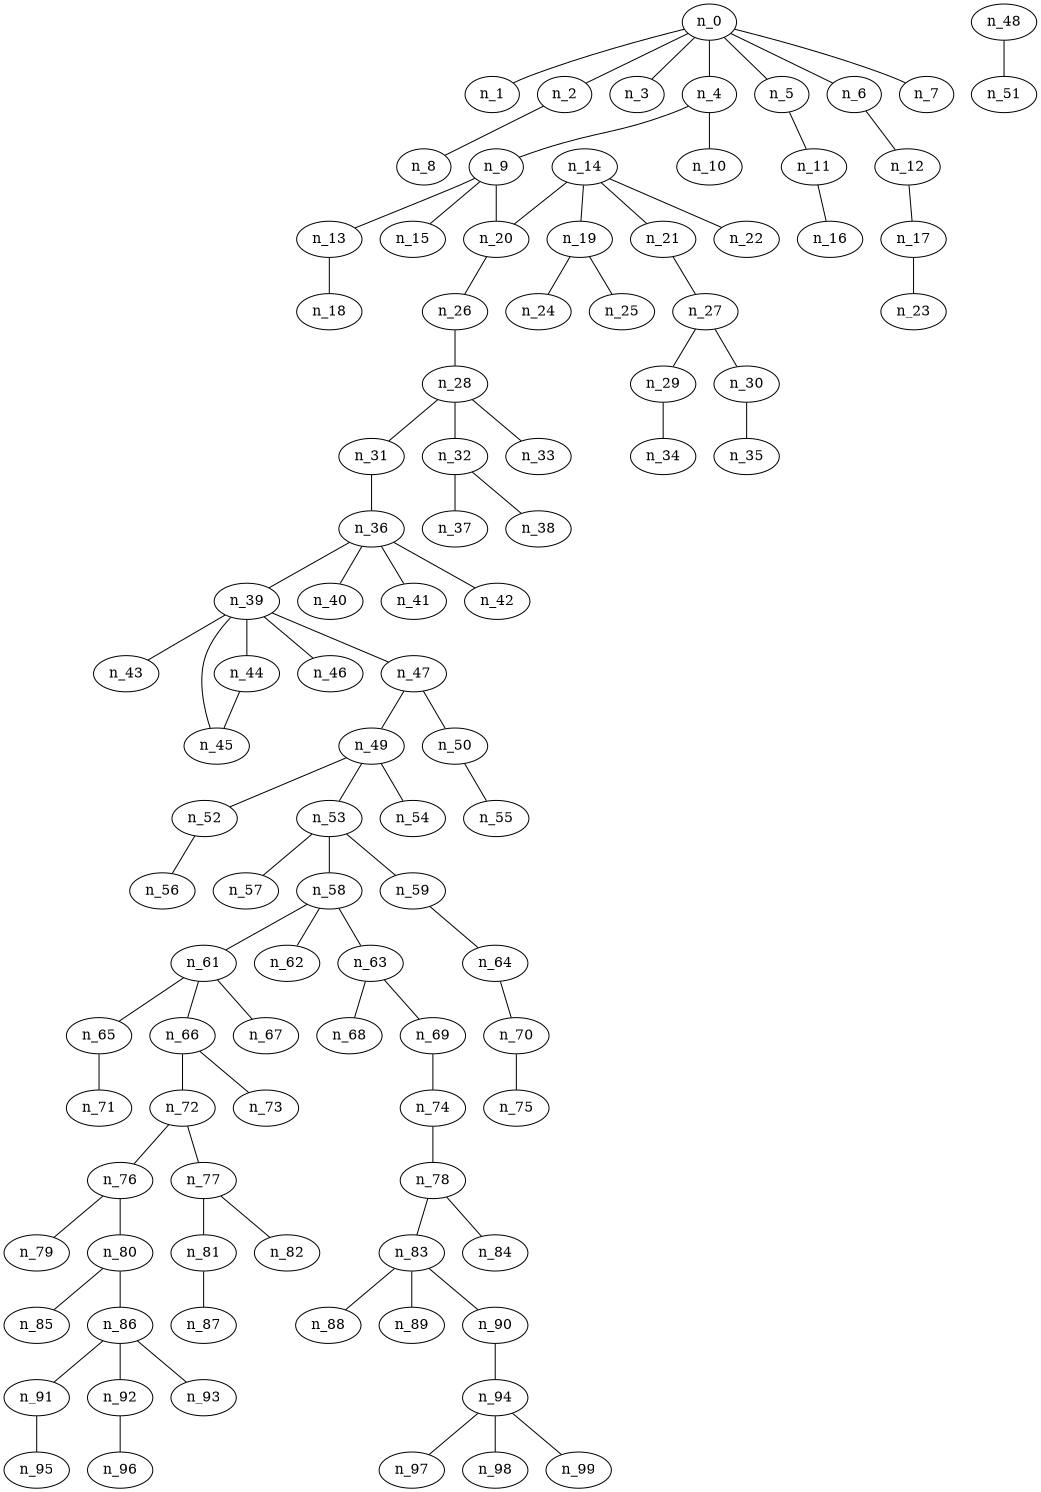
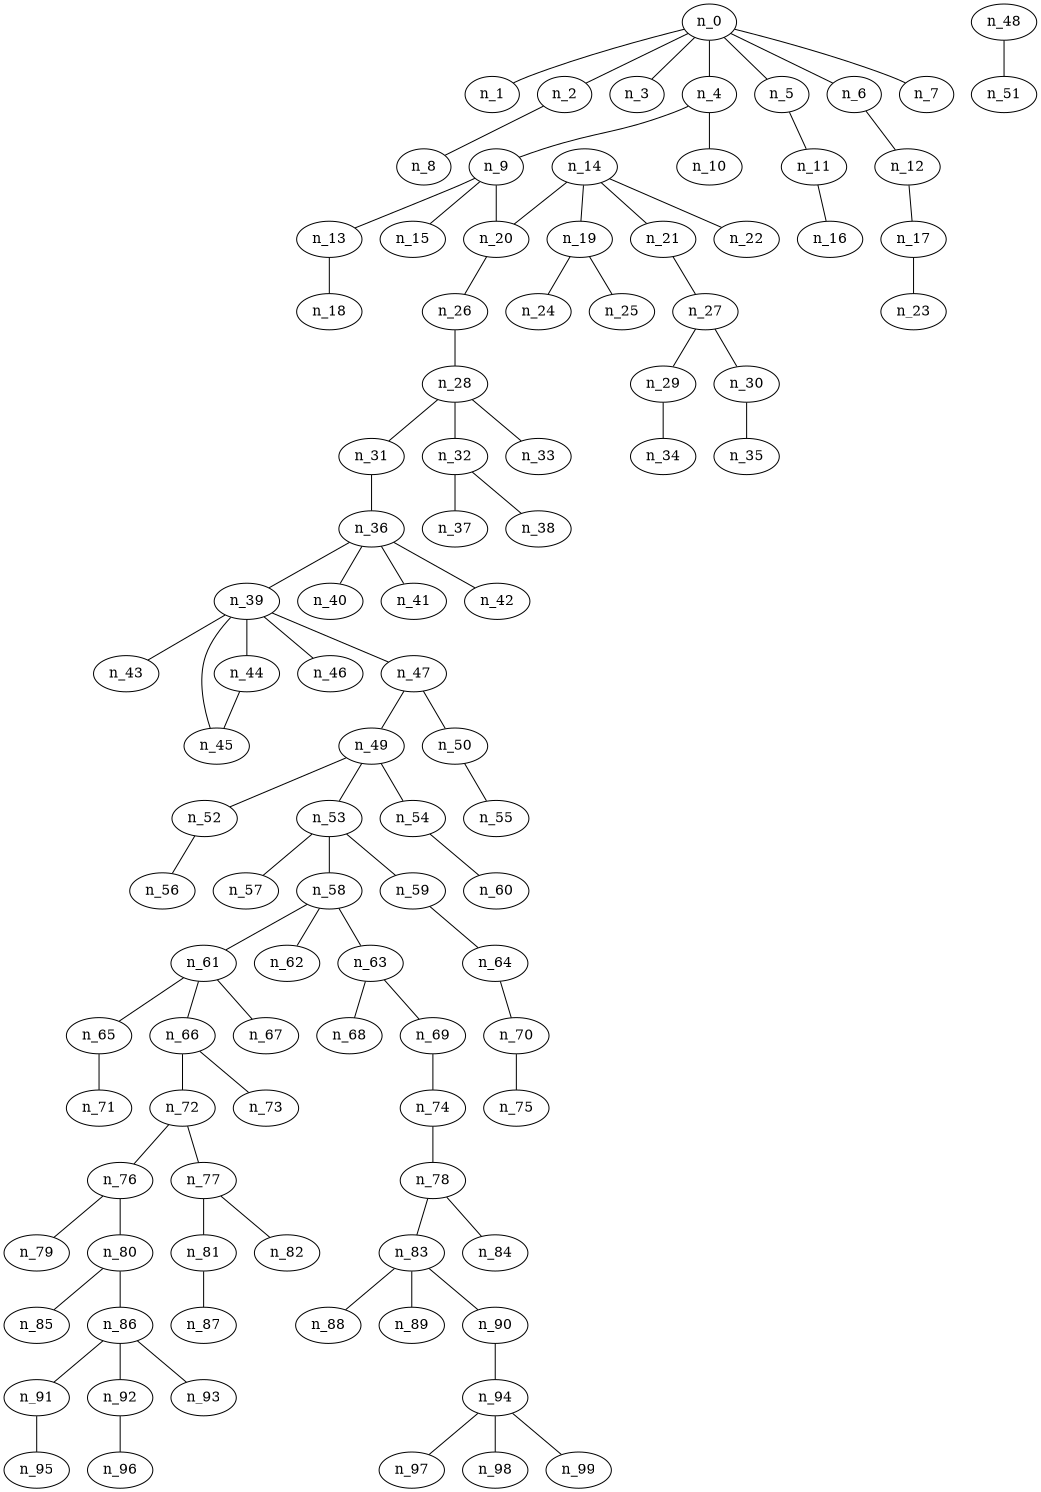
none -> (496, 891)
